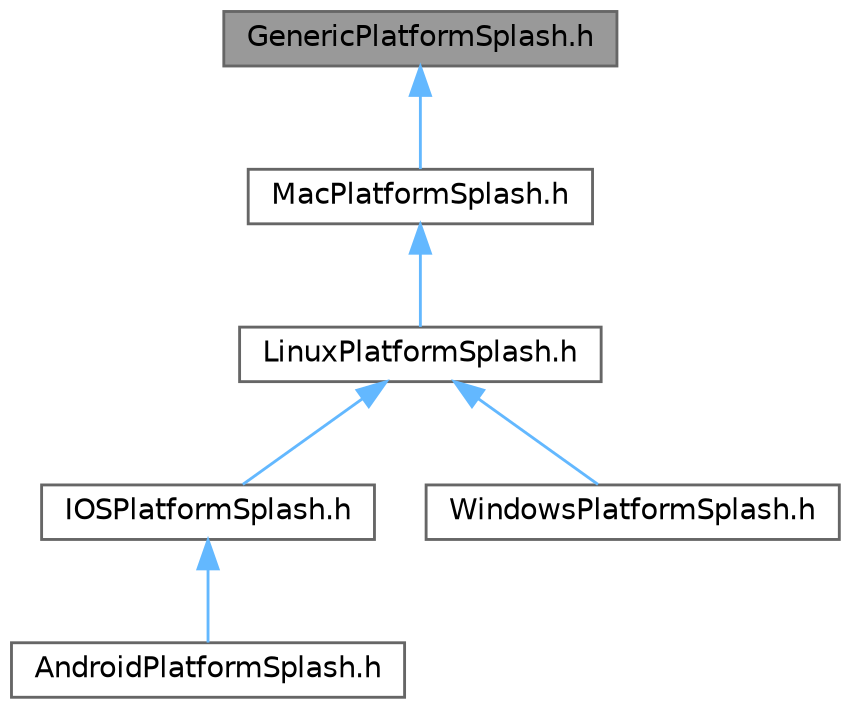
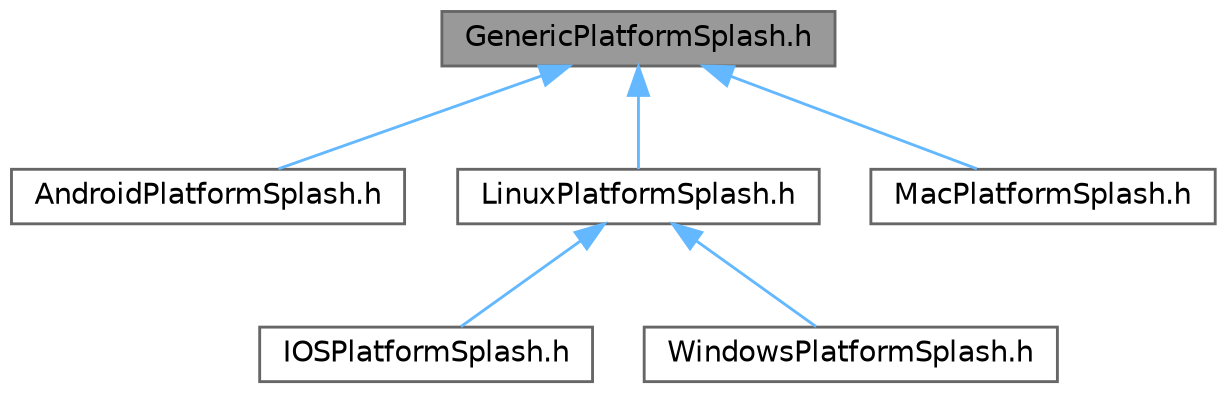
(420, 290) -> (638, 132)
(208, 606) -> (410, 122)
